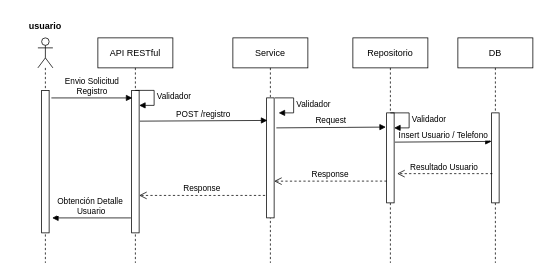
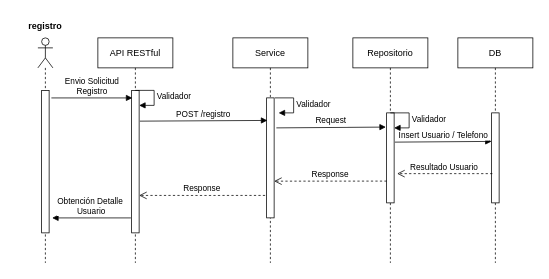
(45, 26) -> (45, 26)
